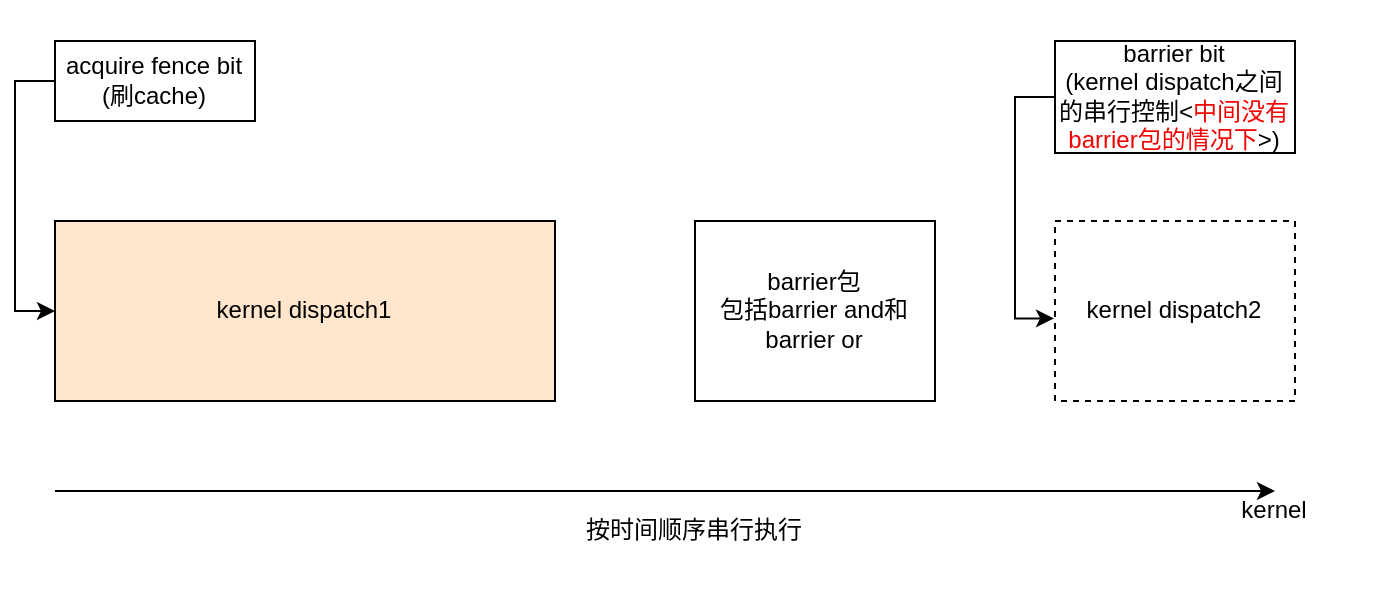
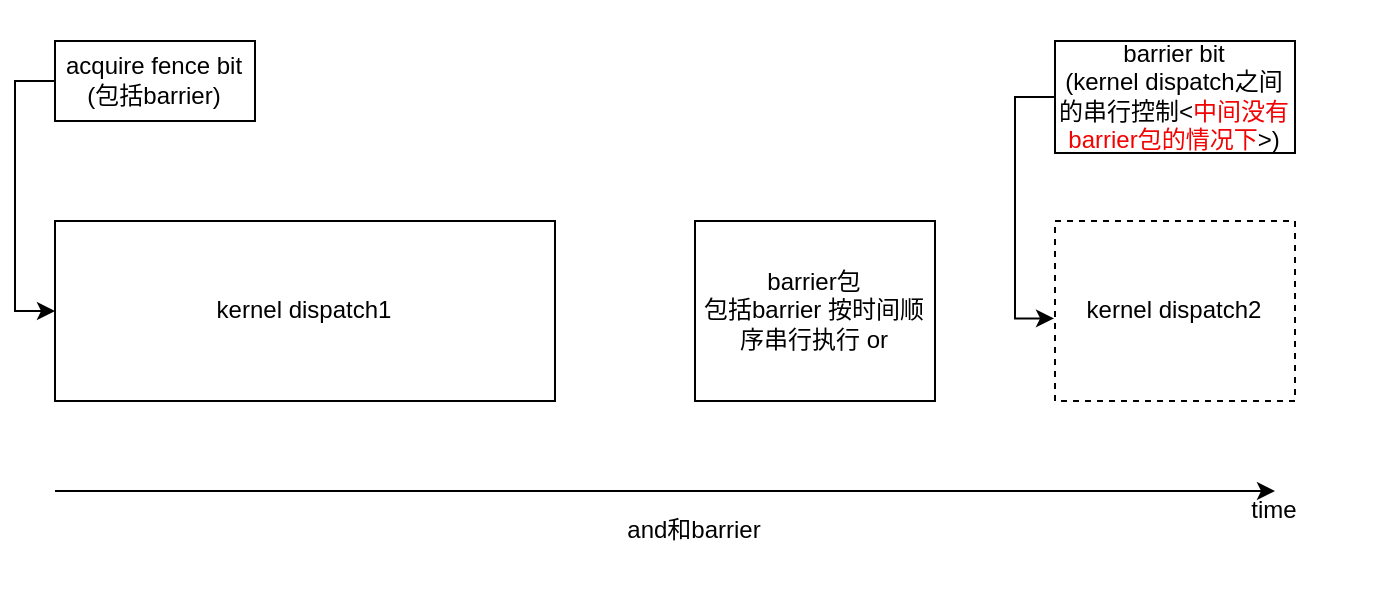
(155, 81) -> (155, 81)
(305, 311) -> (305, 311)
(815, 311) -> (815, 311)
(1275, 511) -> (1275, 511)
(695, 531) -> (695, 531)
